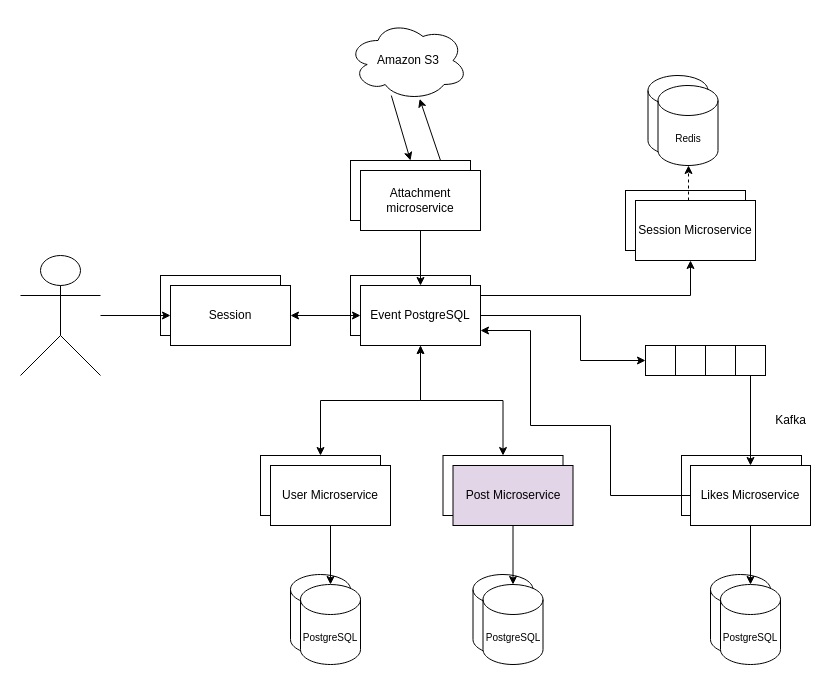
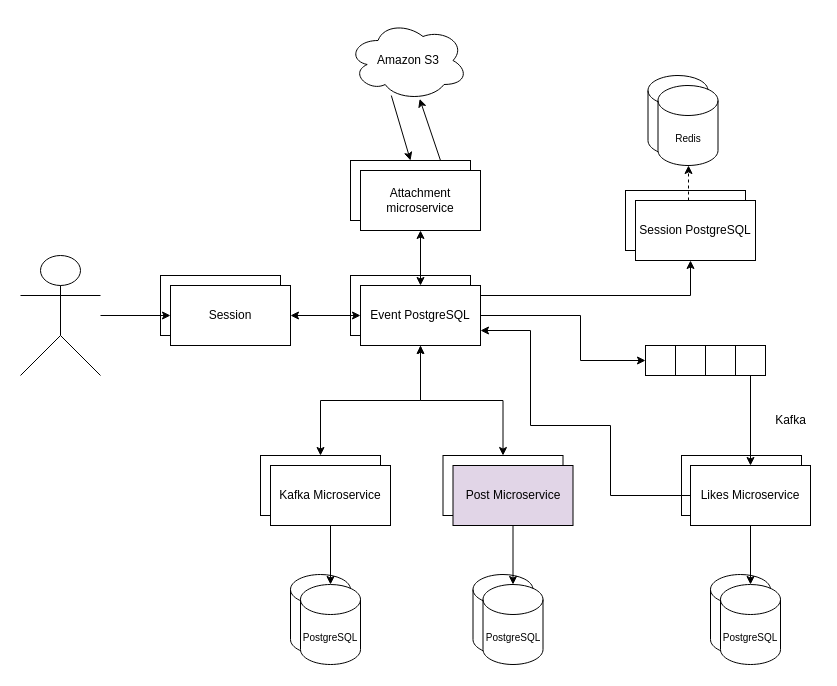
(696, 231) -> (696, 231)
(421, 236) -> (421, 238)
(331, 496) -> (331, 496)
